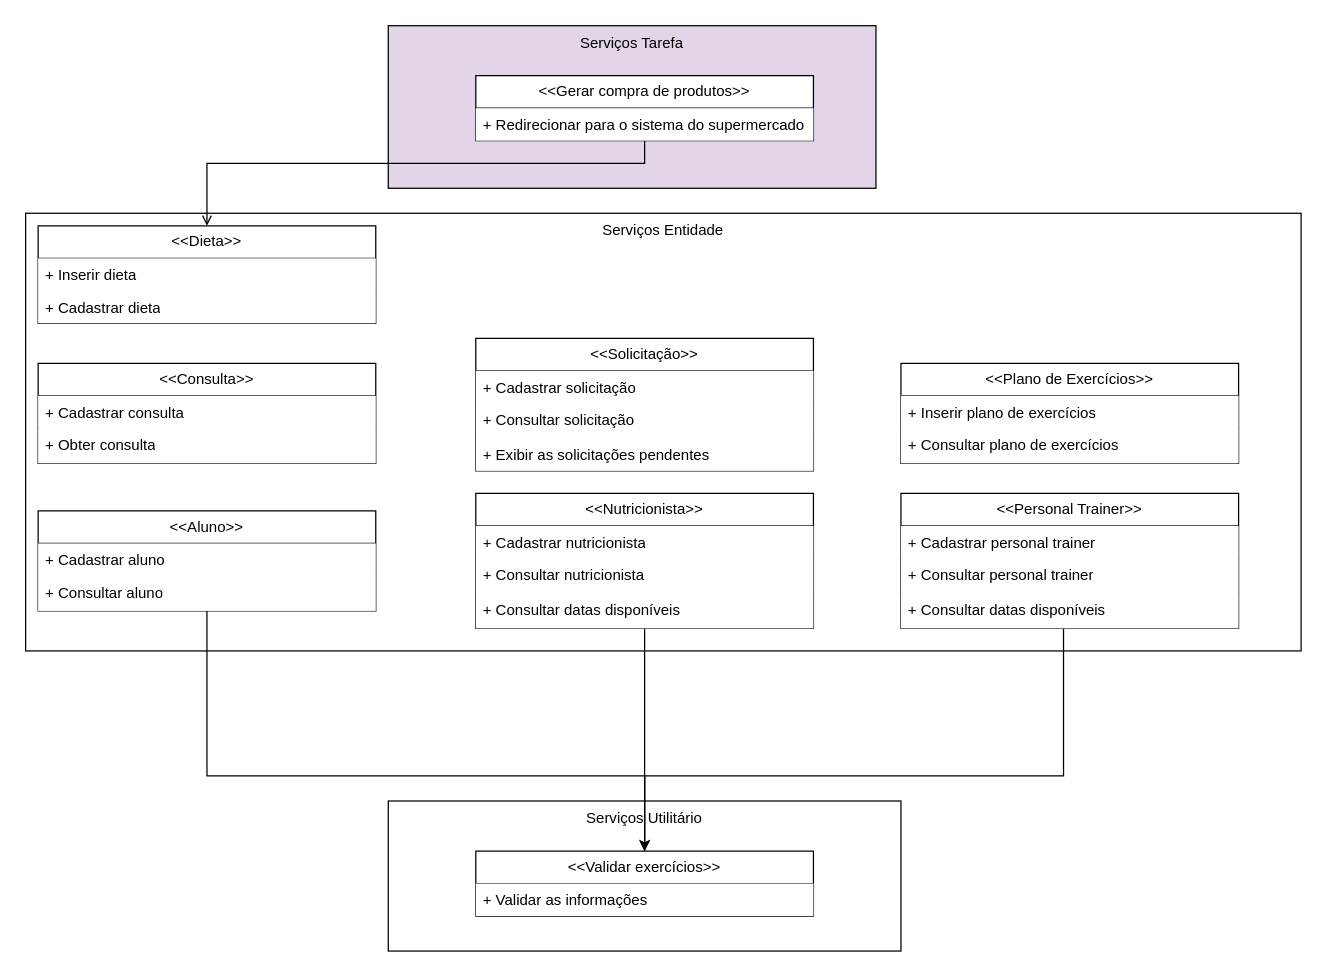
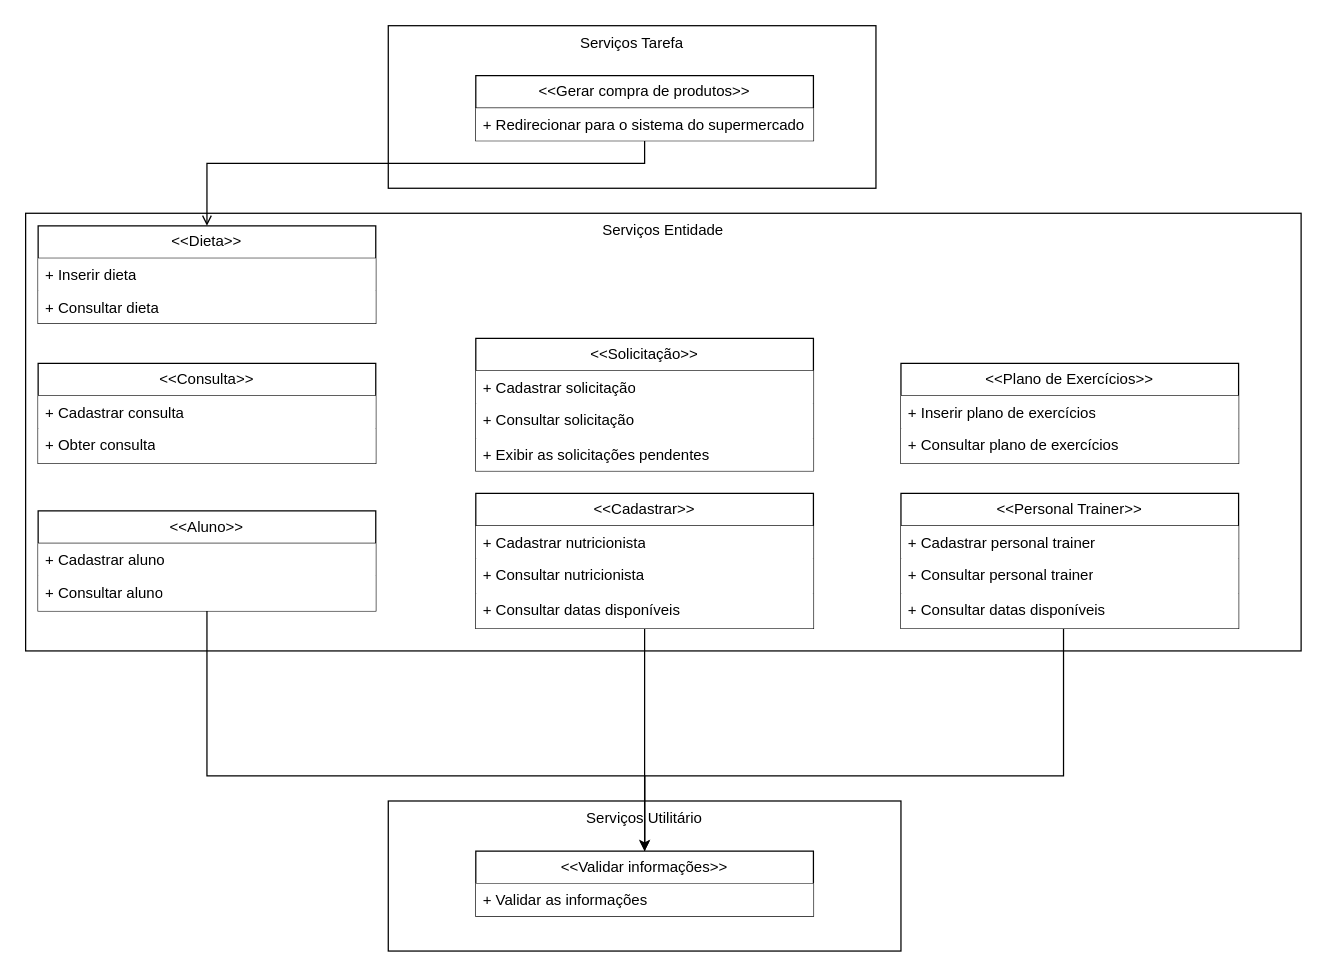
(632, 43) -> (632, 43)
(113, 308) -> (111, 308)
(644, 509) -> (644, 509)
(644, 867) -> (644, 867)
